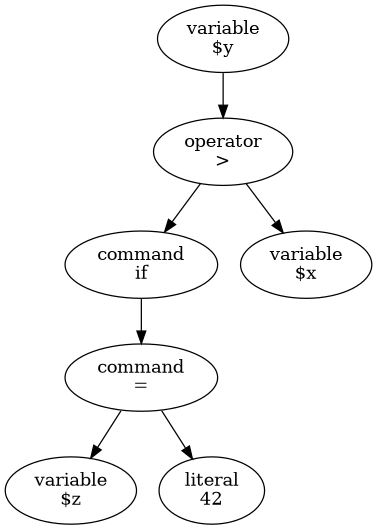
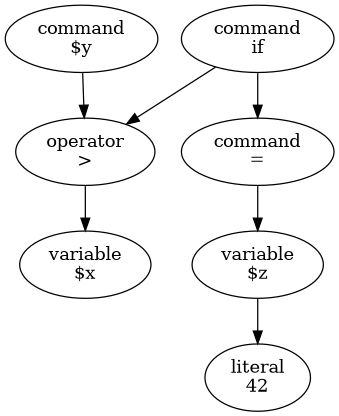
(223, 39) -> (82, 39)
(186, 203) -> (176, 92)
(174, 429) -> (258, 315)
